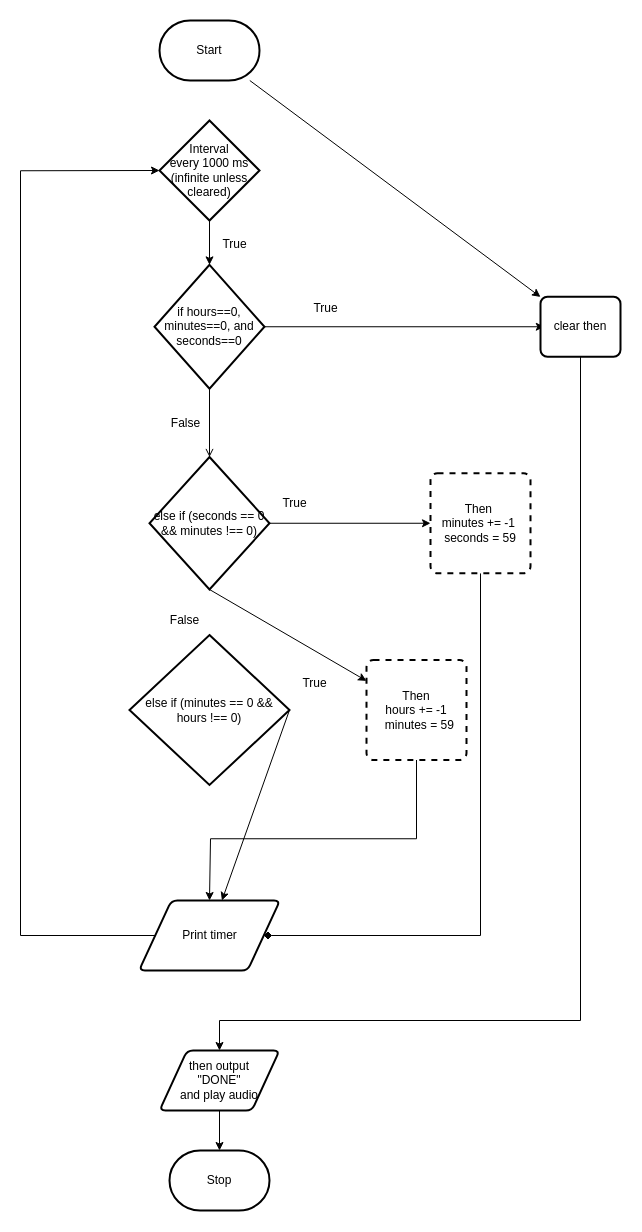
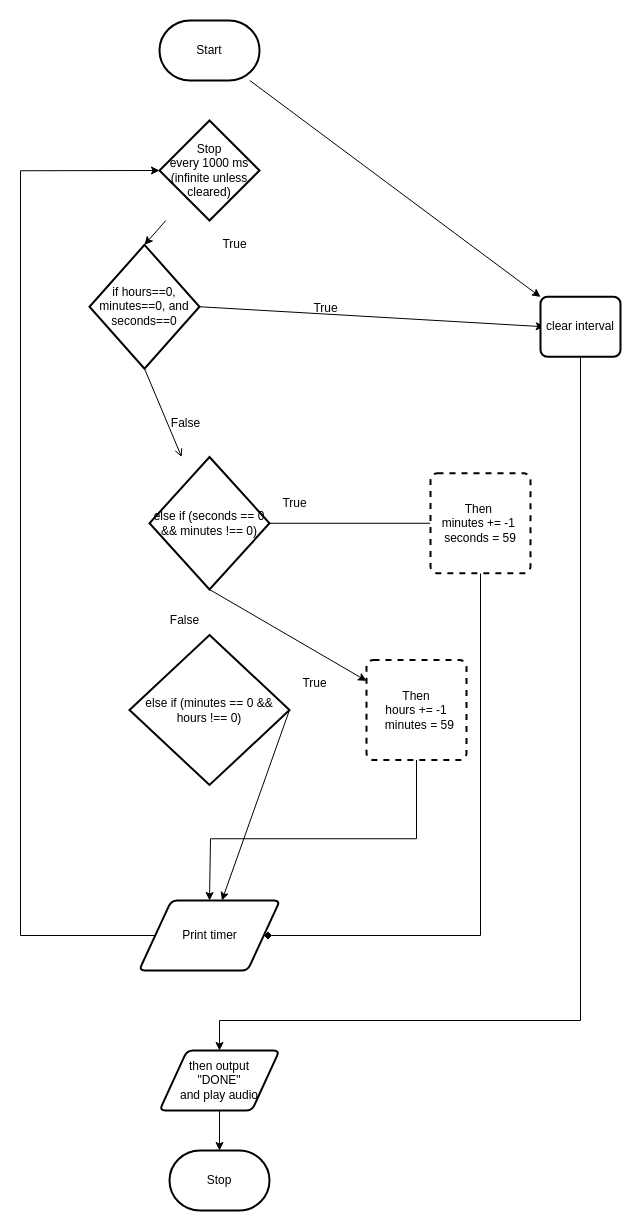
(210, 171) -> (210, 171)
(210, 327) -> (145, 307)
(581, 327) -> (581, 327)
(422, 523) -> (424, 523)
